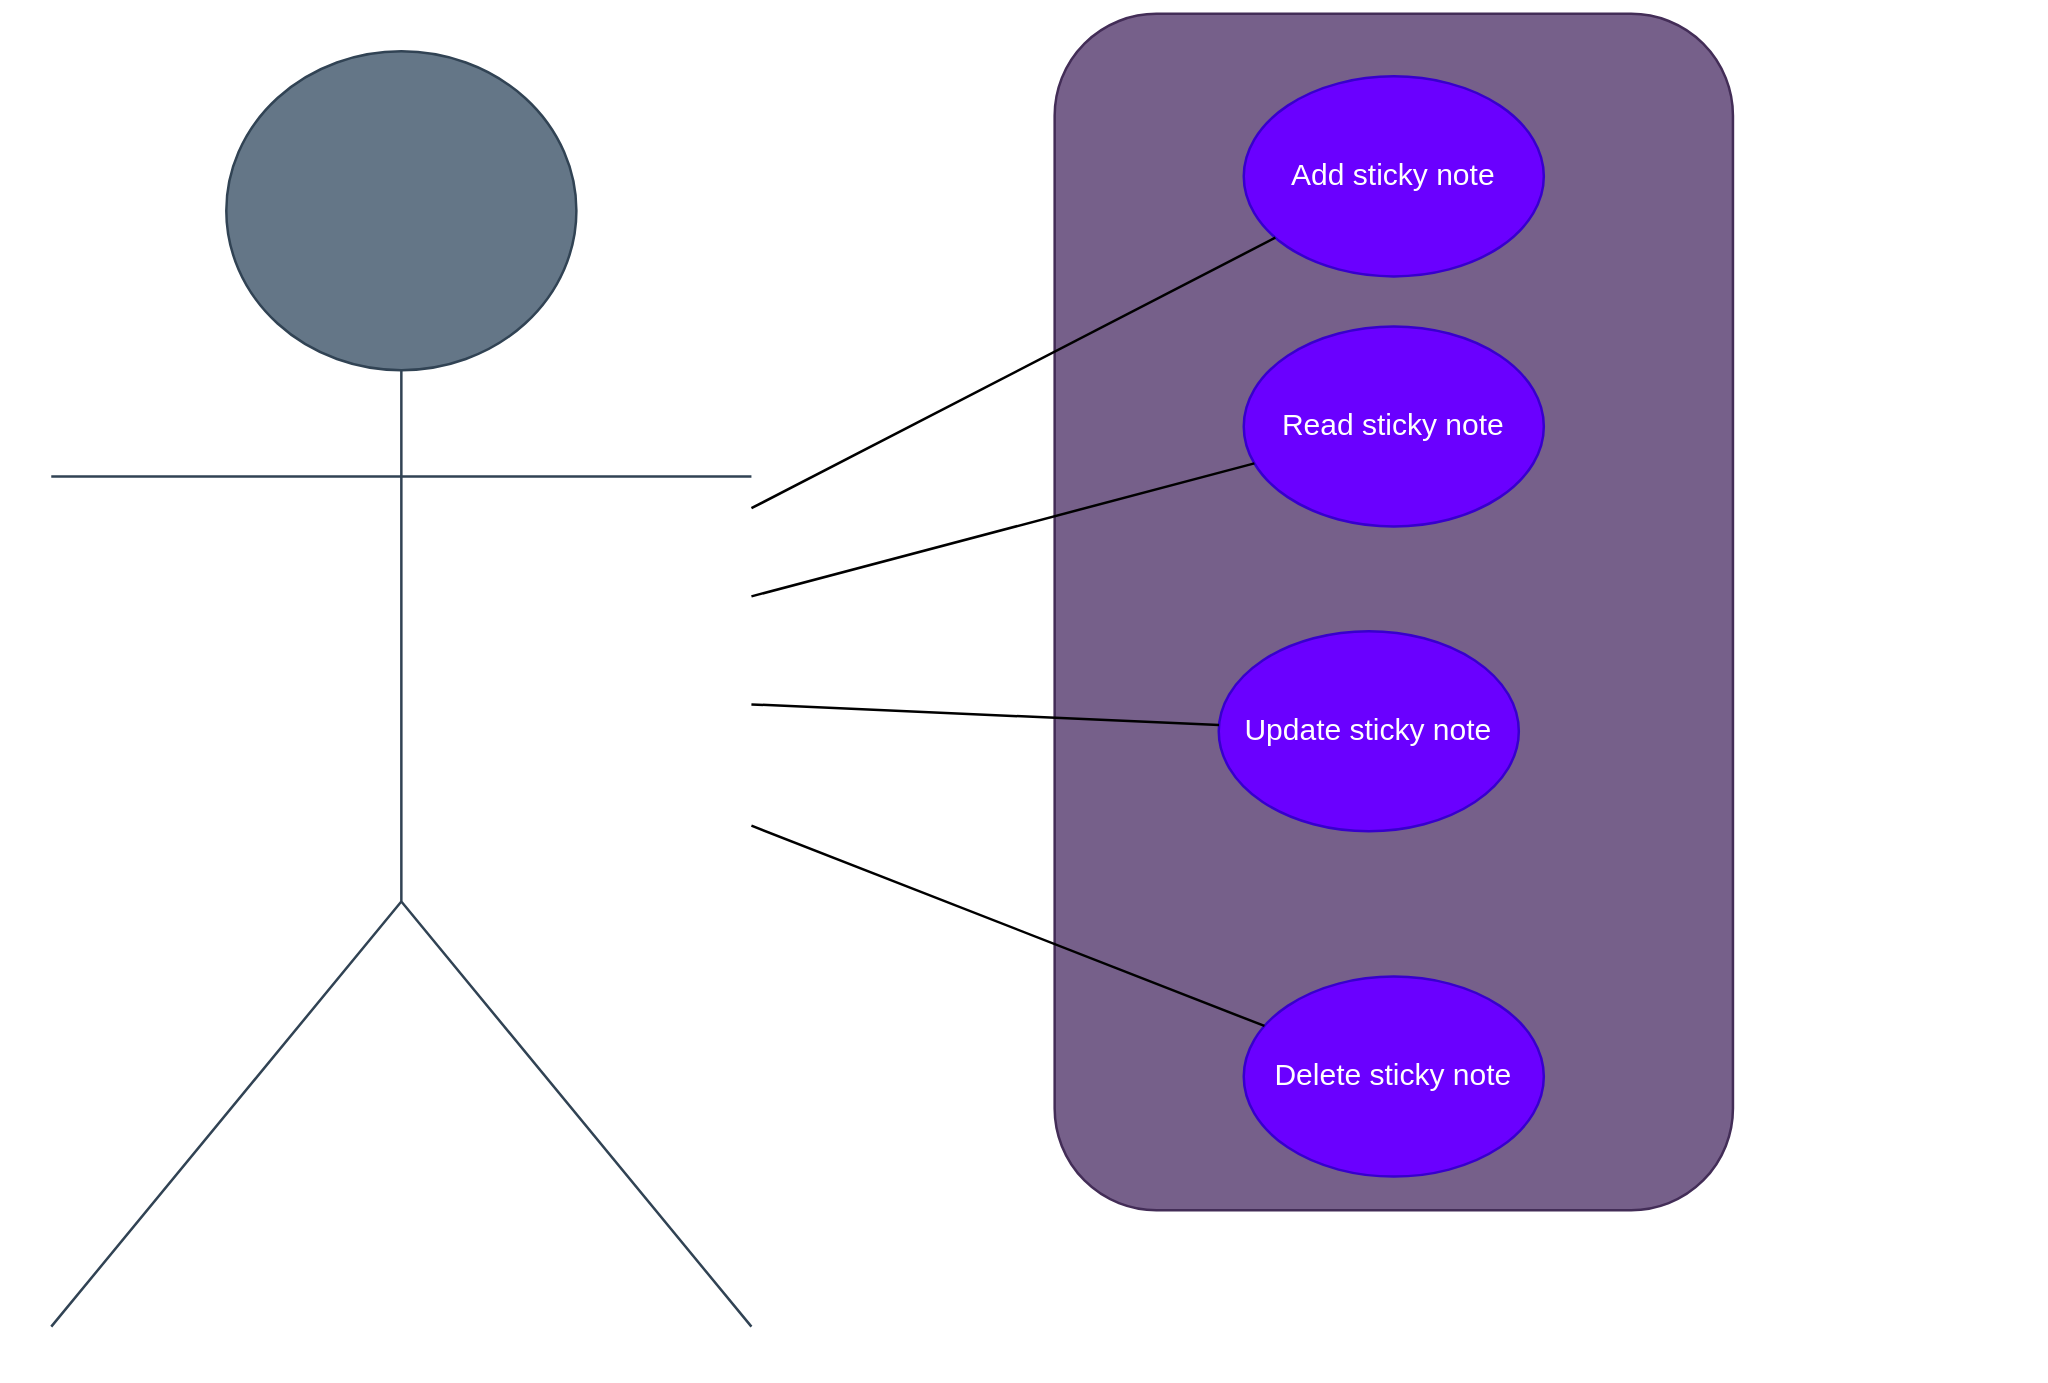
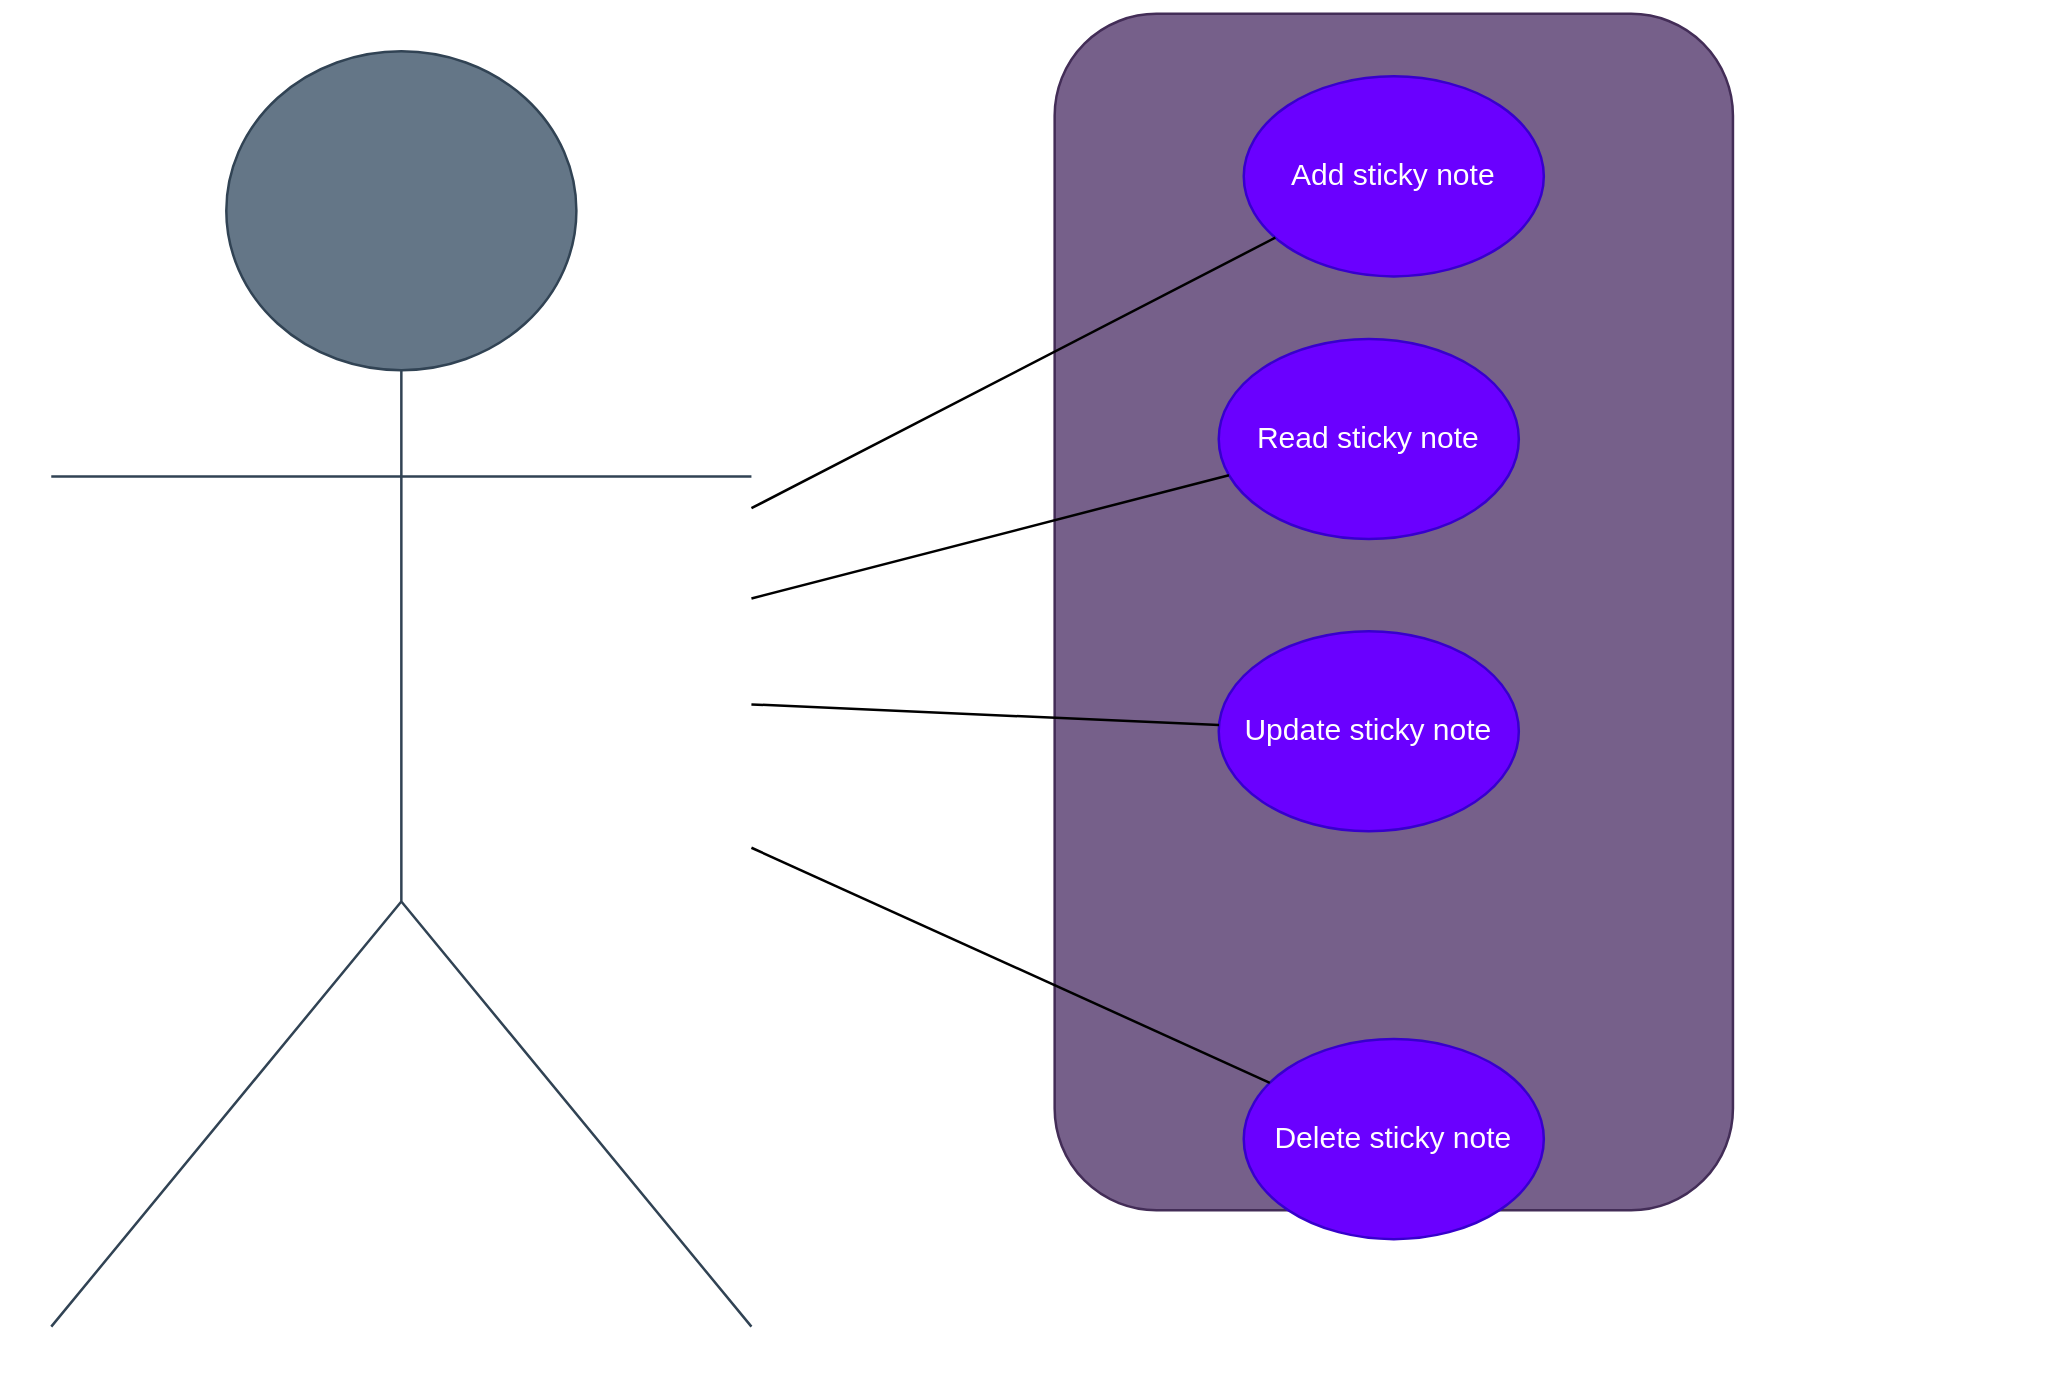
(1393, 426) -> (1368, 439)
(1393, 1076) -> (1393, 1139)
